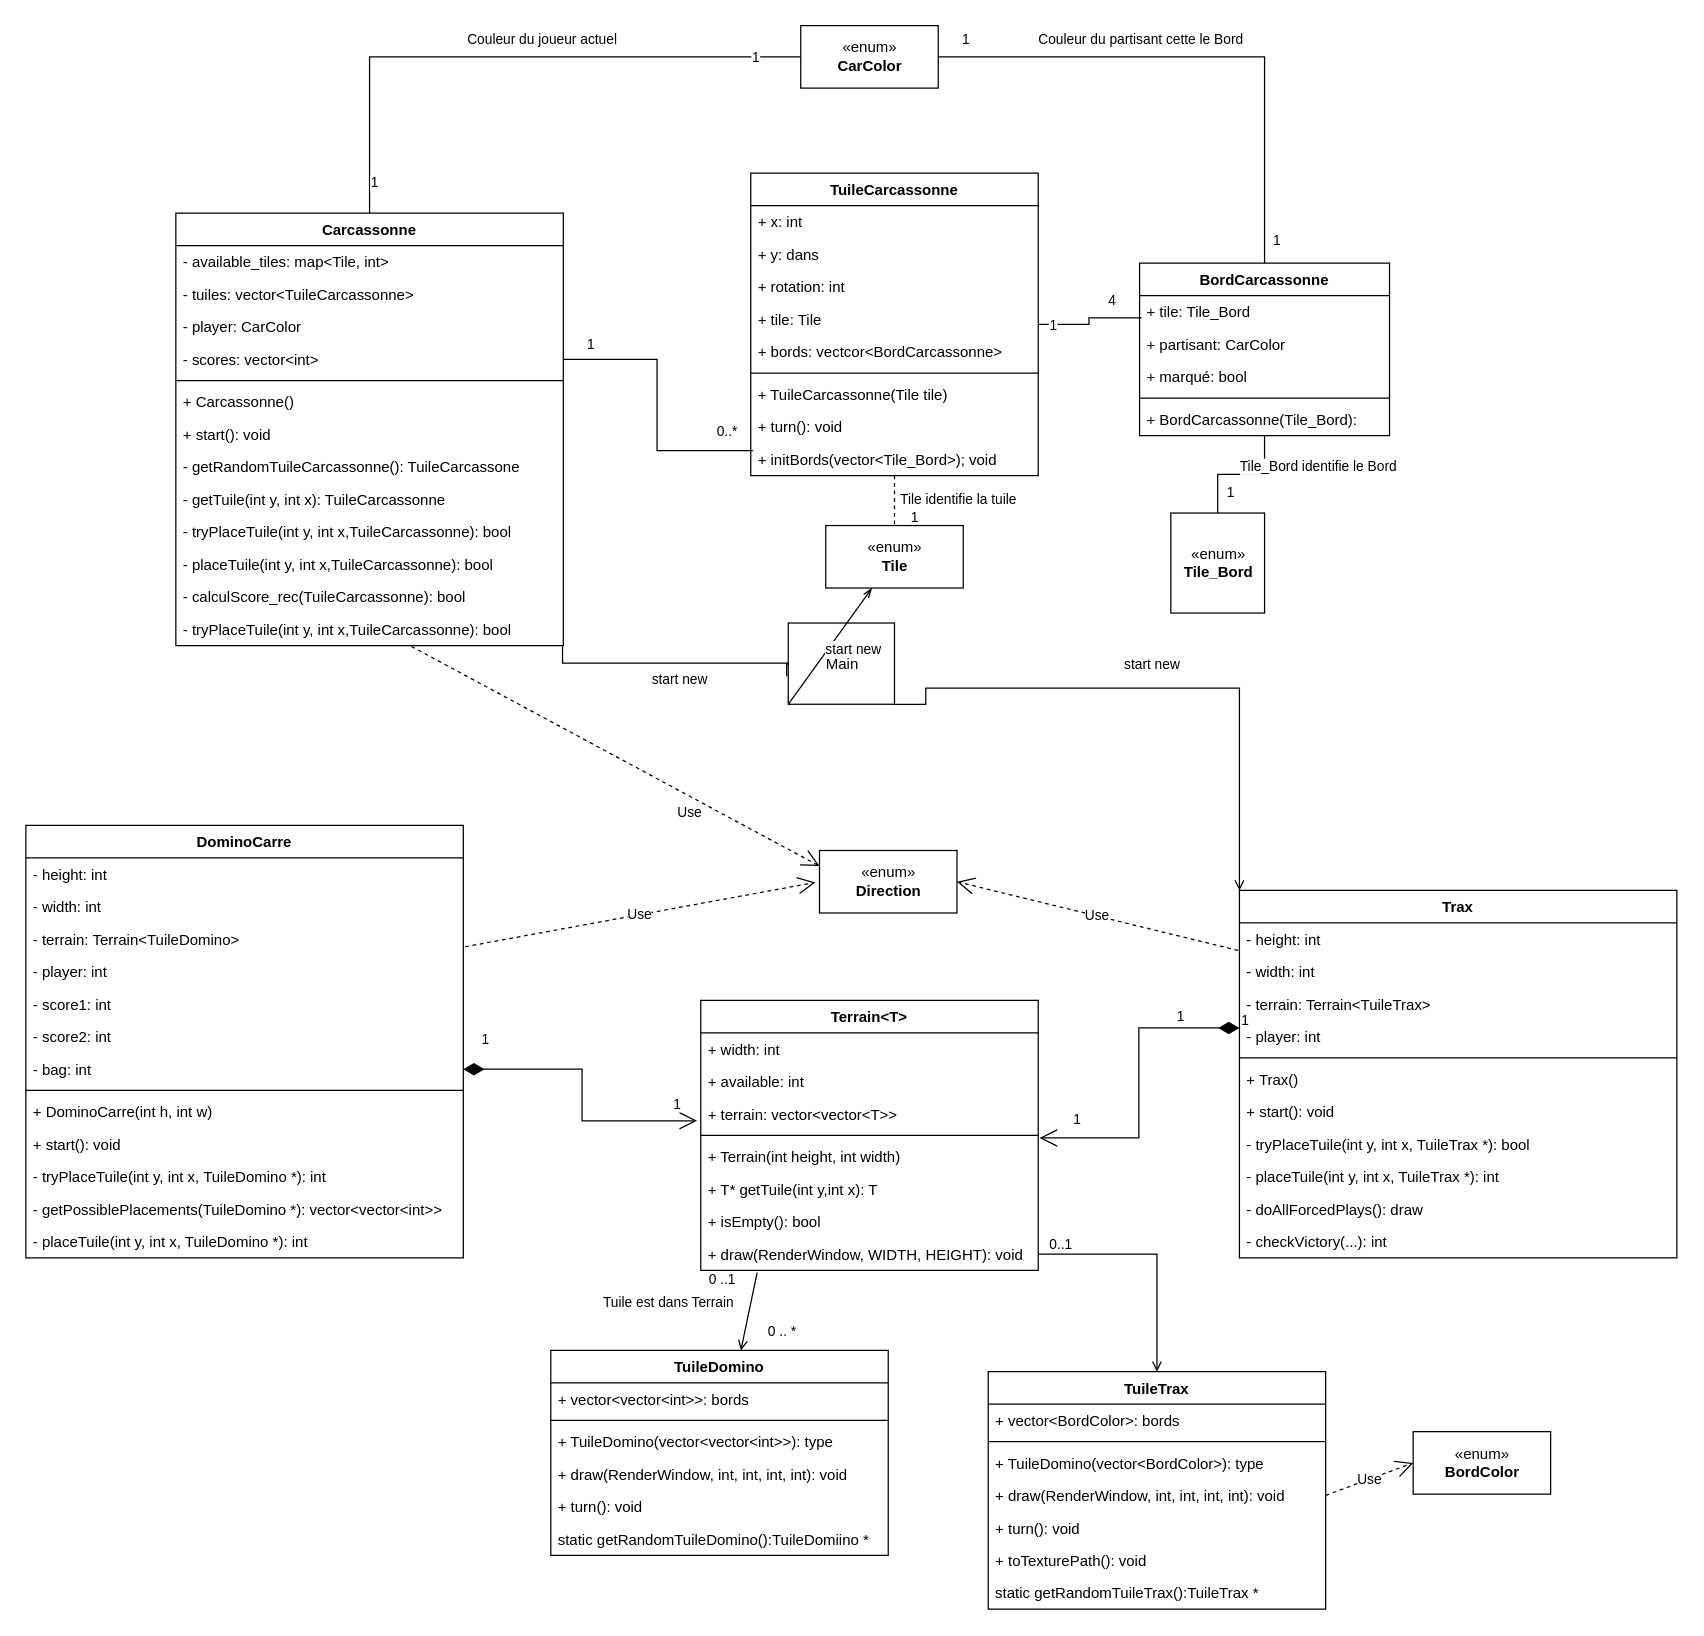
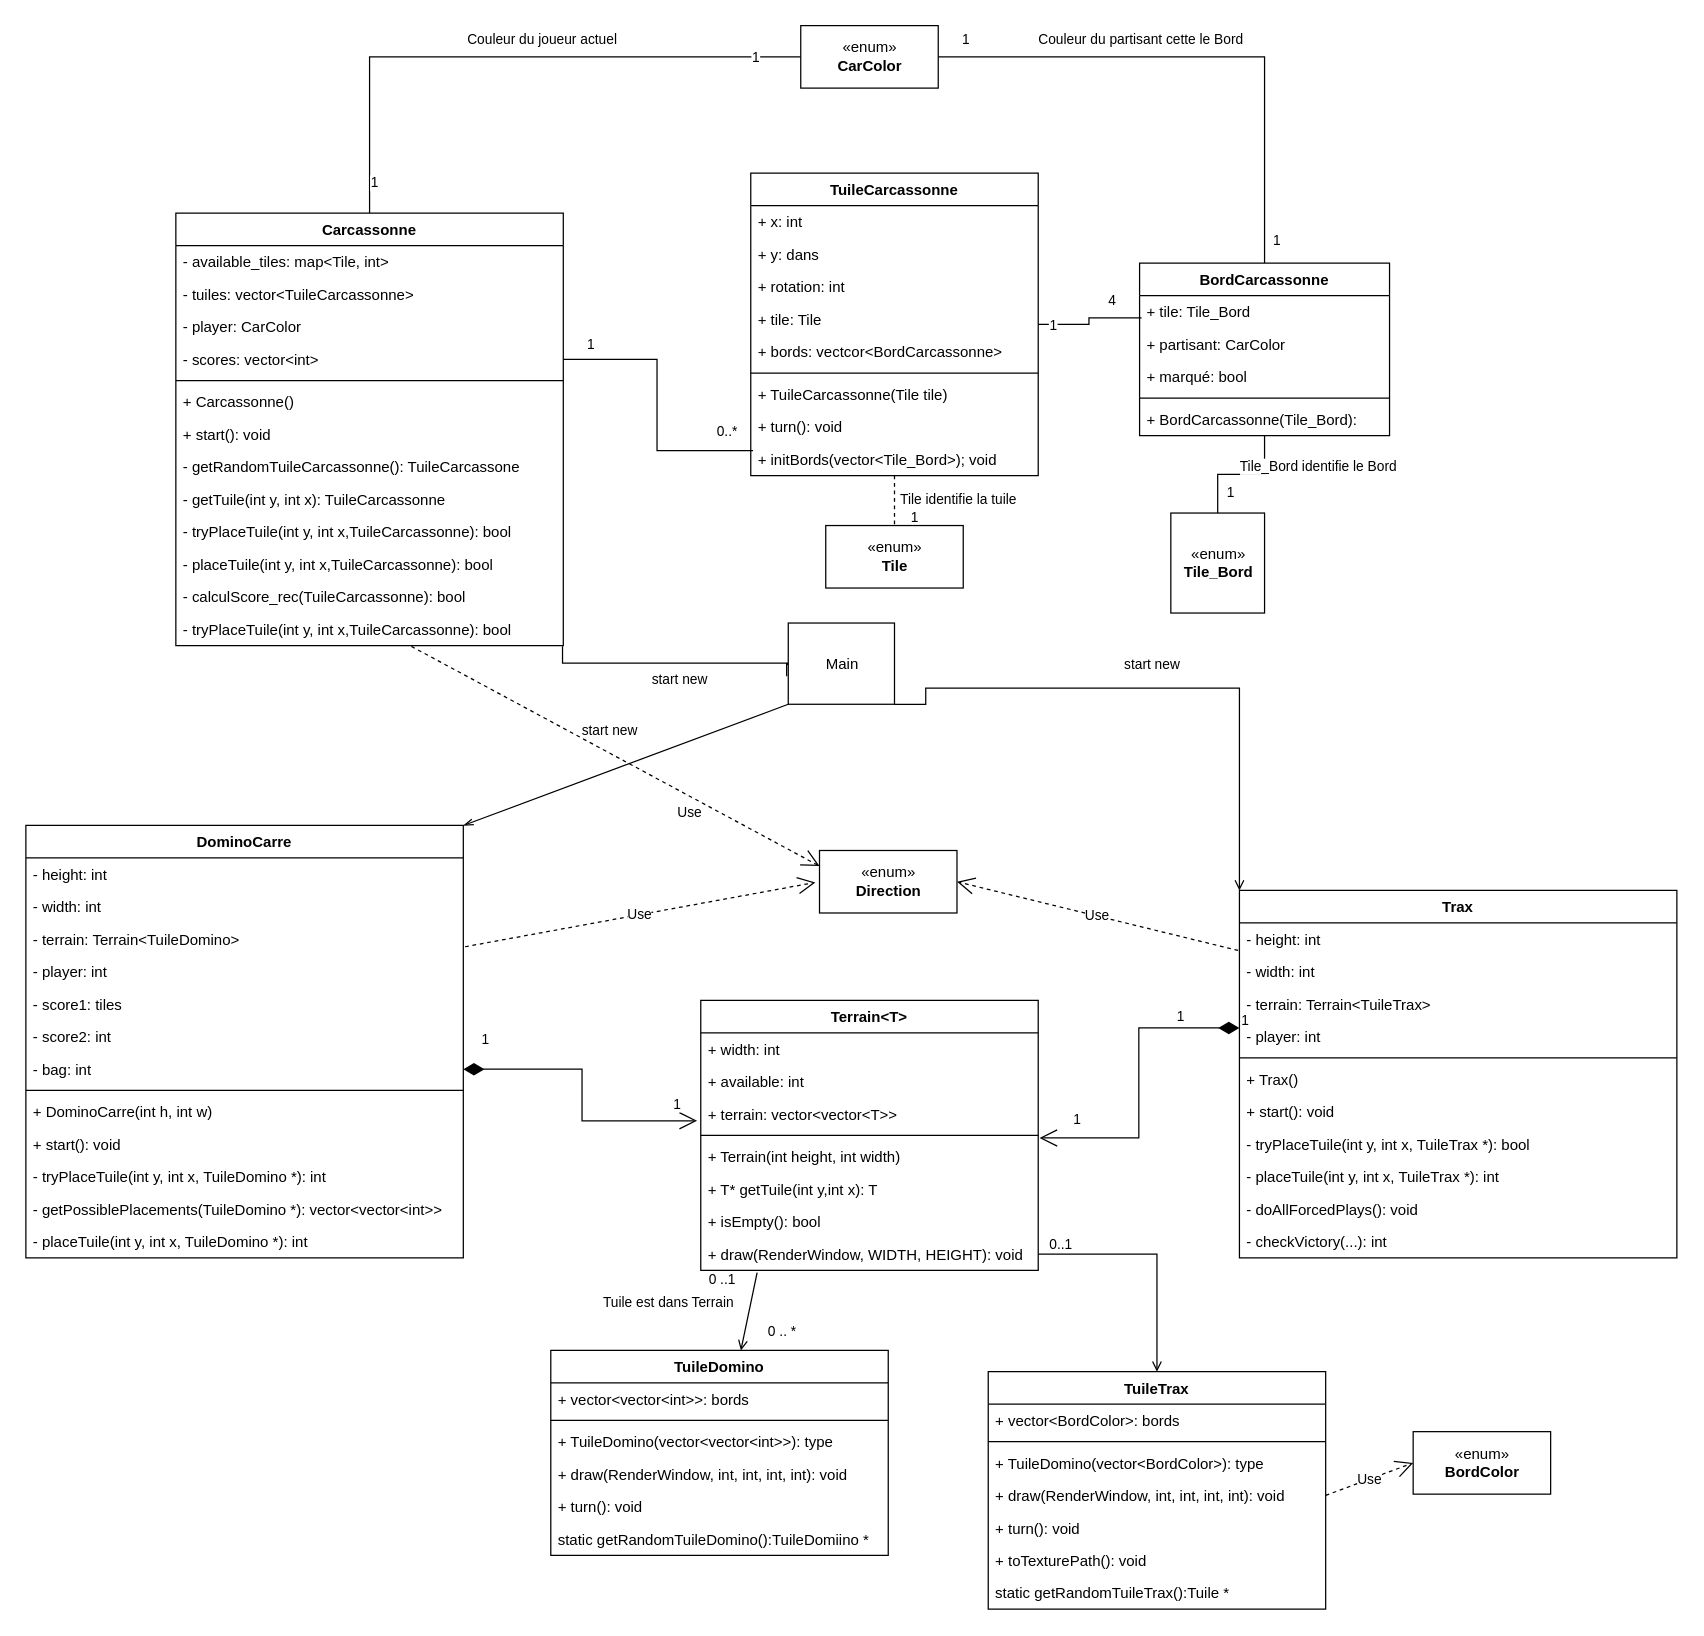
(829, 647) -> (627, 765)
(79, 1005) -> (86, 1005)
(1344, 1210) -> (1342, 1210)
(1143, 1594) -> (1126, 1594)
